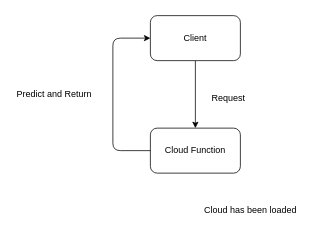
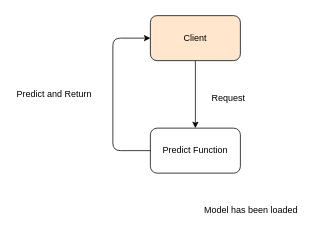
(195, 38) -> (195, 38)
(195, 150) -> (195, 150)
(251, 211) -> (251, 211)
